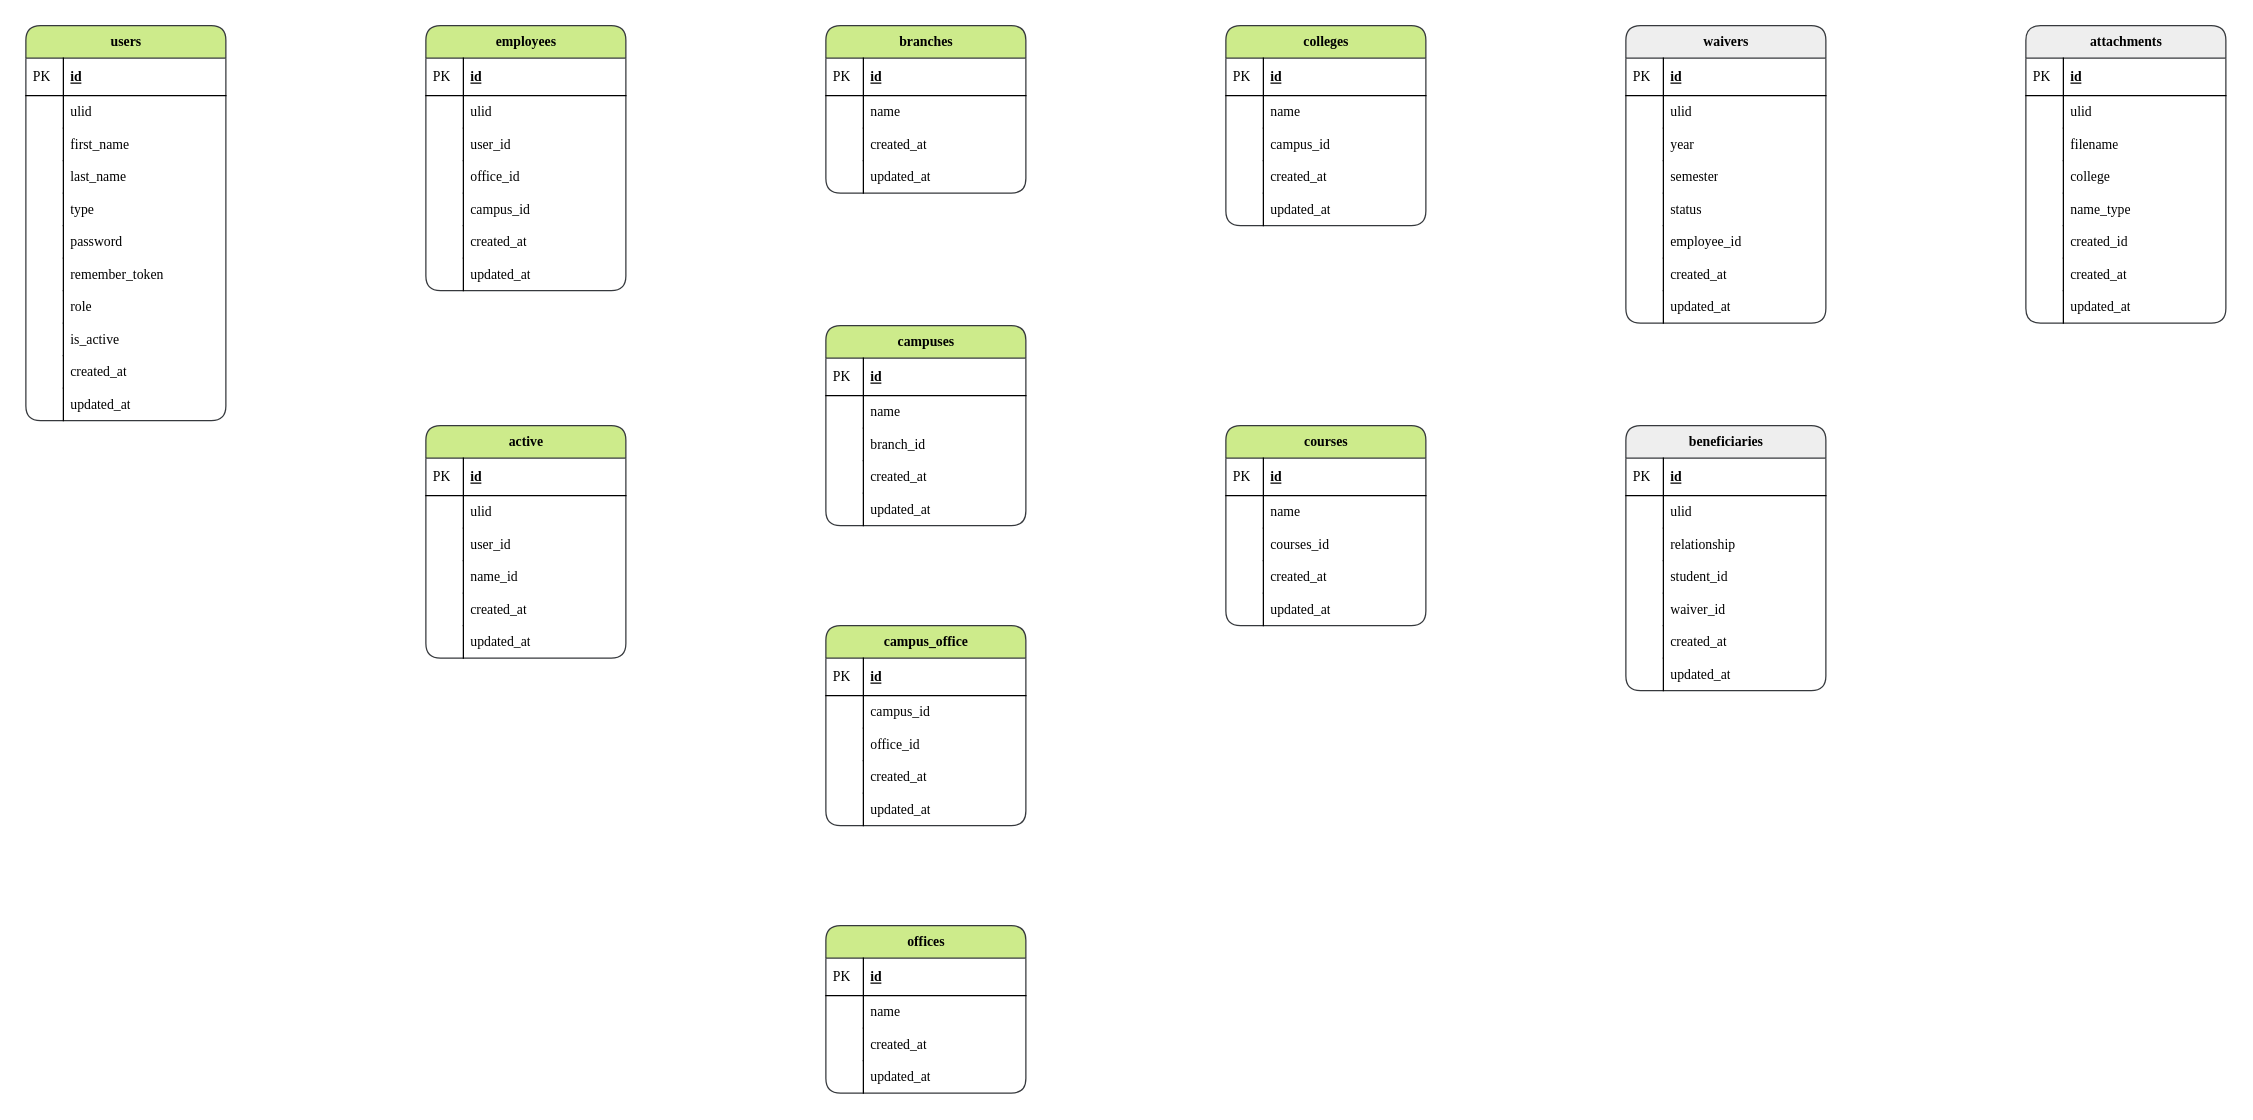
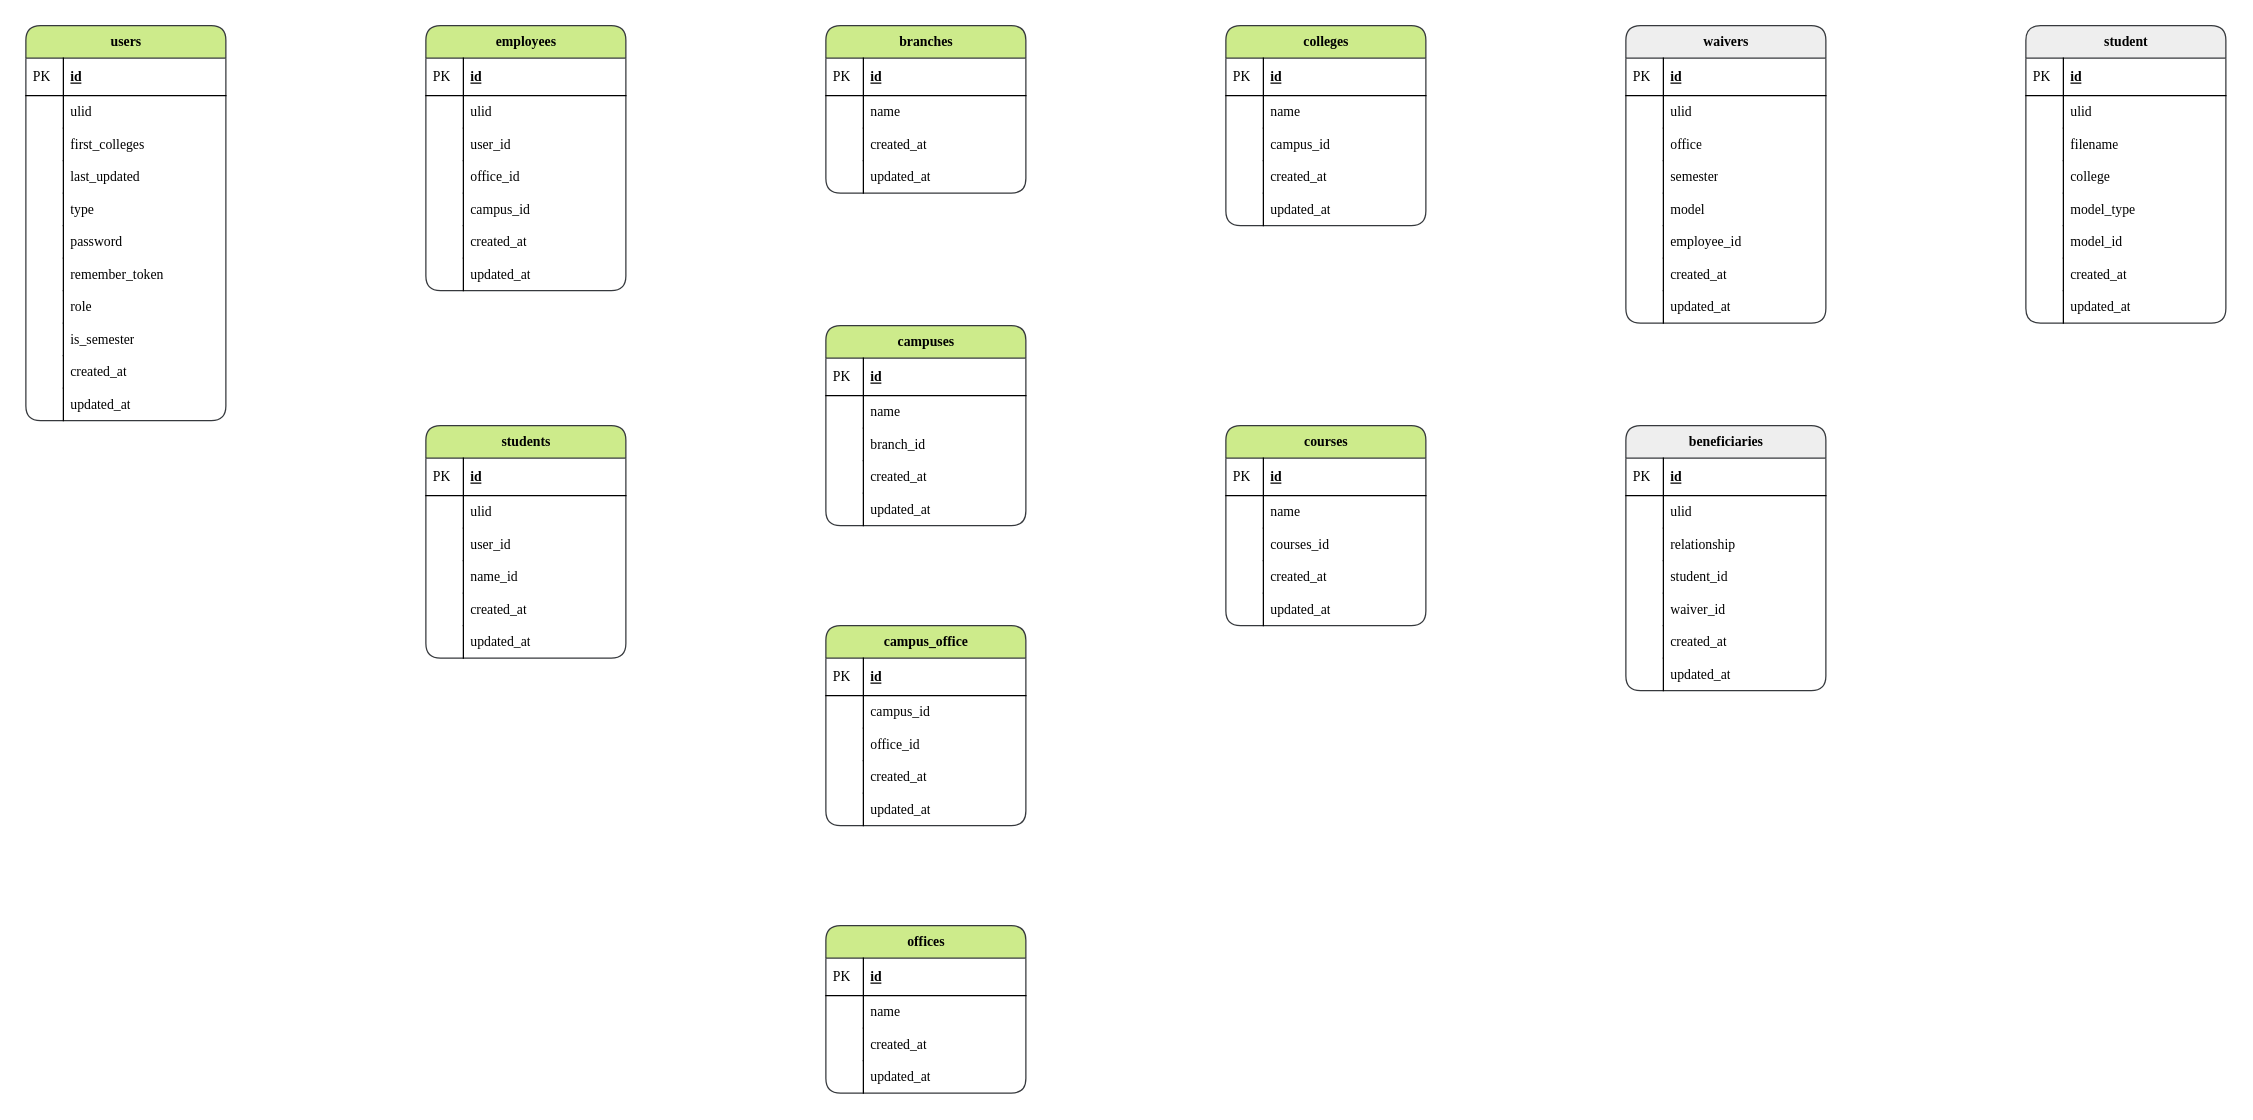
(2126, 42) -> (2126, 42)
(107, 145) -> (119, 145)
(1686, 145) -> (1692, 145)
(103, 178) -> (115, 178)
(1694, 210) -> (1688, 210)
(2105, 210) -> (2107, 210)
(2107, 243) -> (2098, 243)
(102, 340) -> (111, 340)
(526, 442) -> (526, 442)
